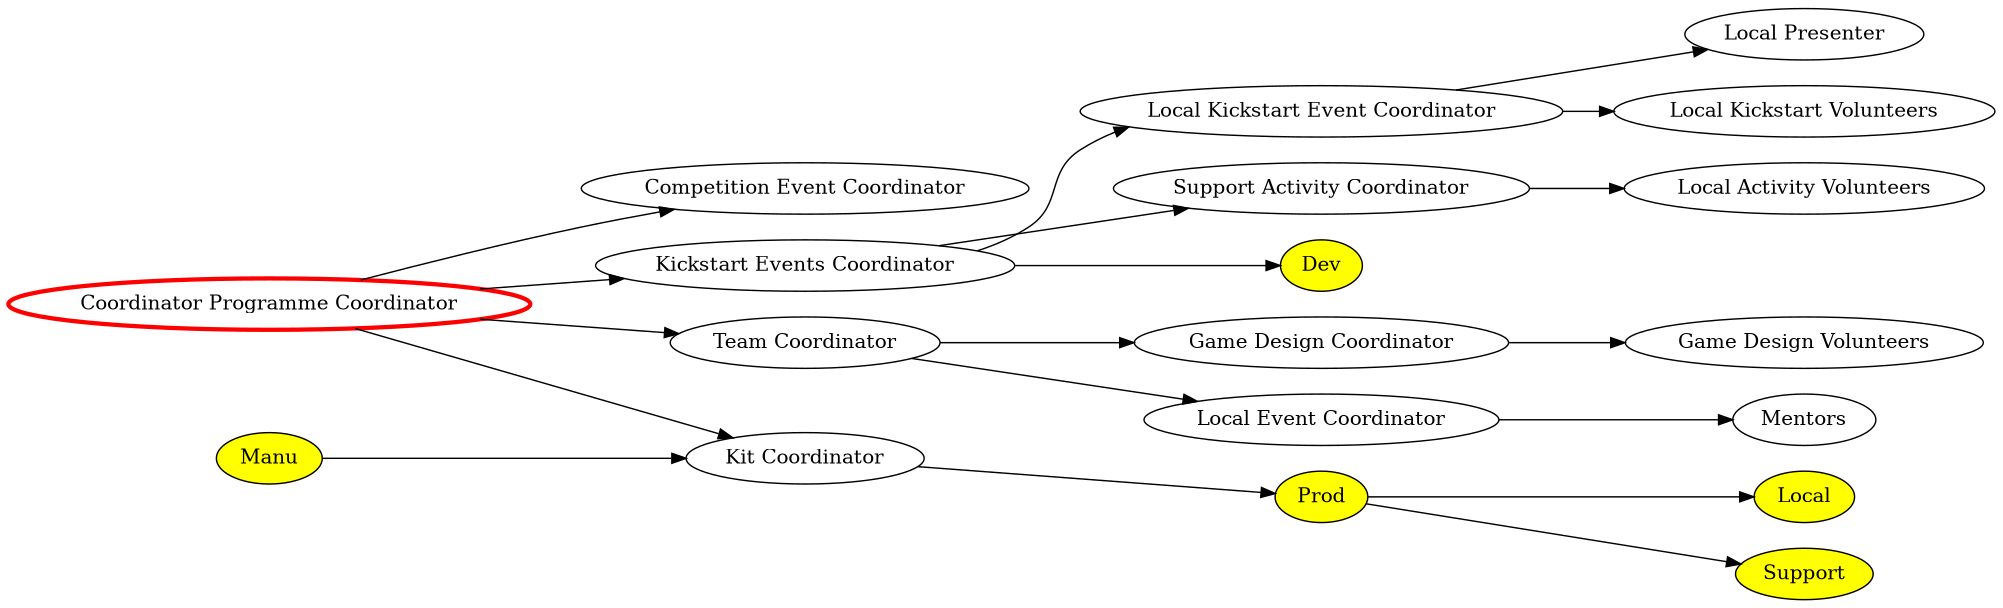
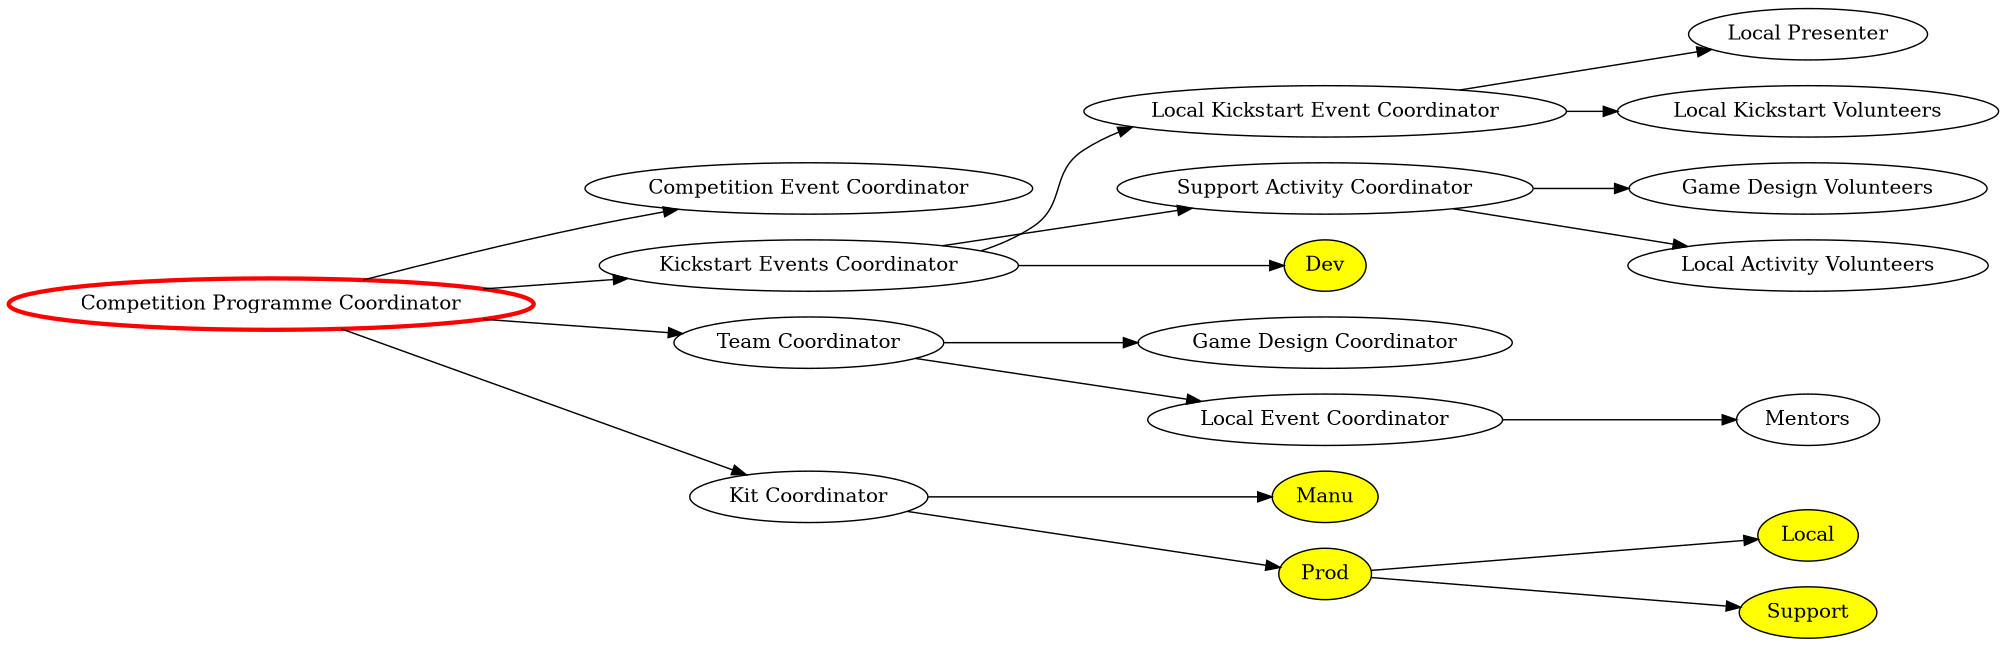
(269, 304) -> (271, 304)
(1560, 343) -> (1574, 188)
(497, 458) -> (1093, 497)
